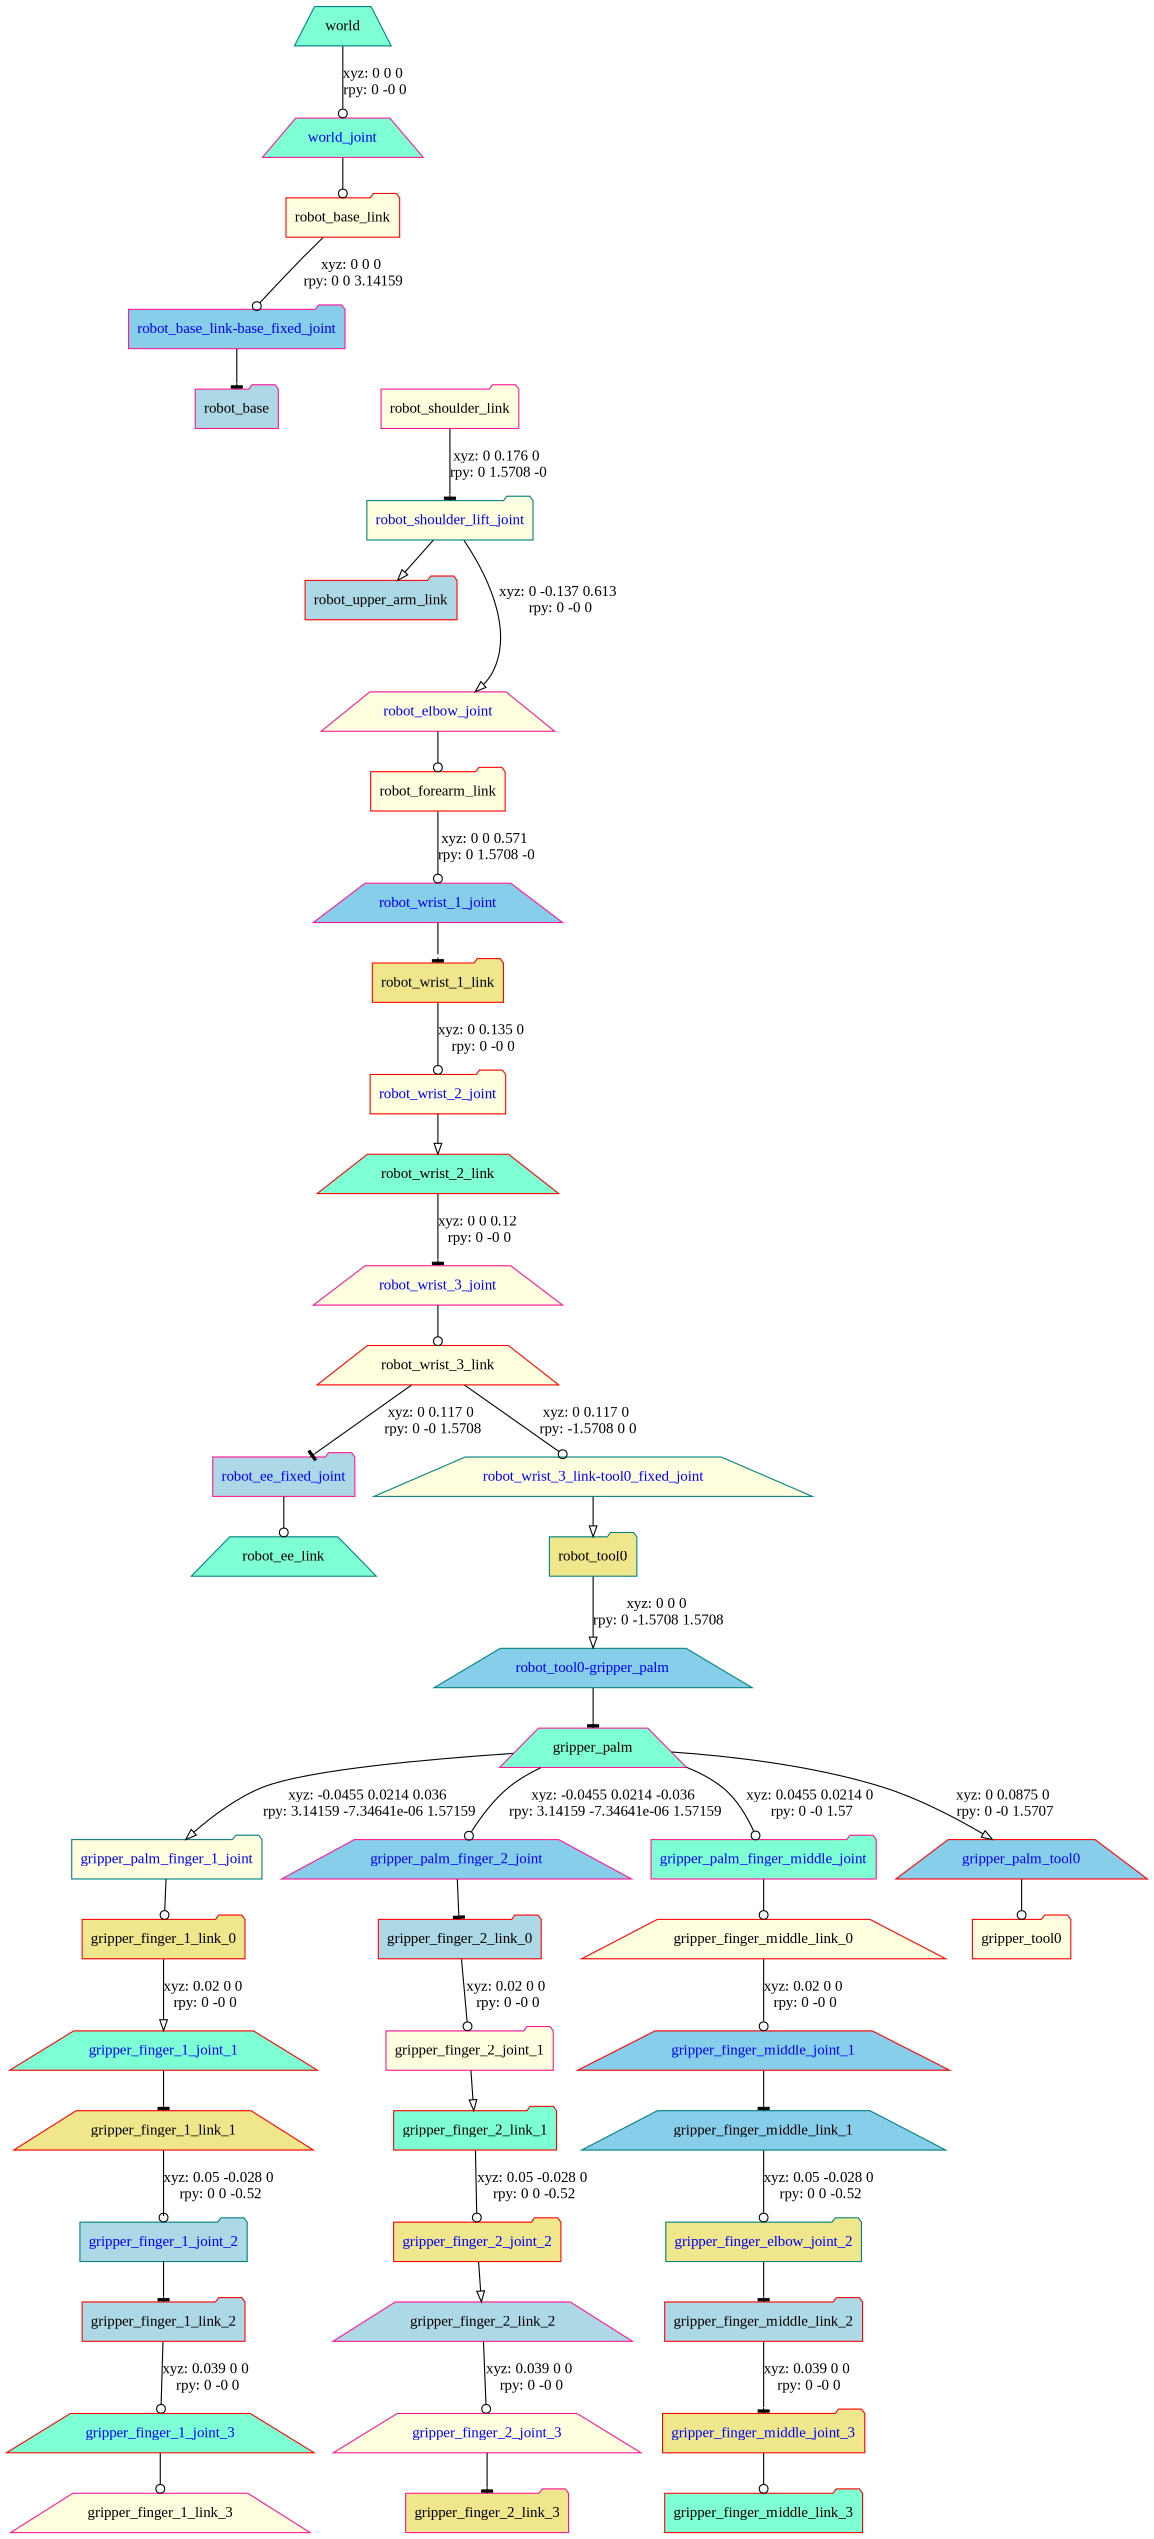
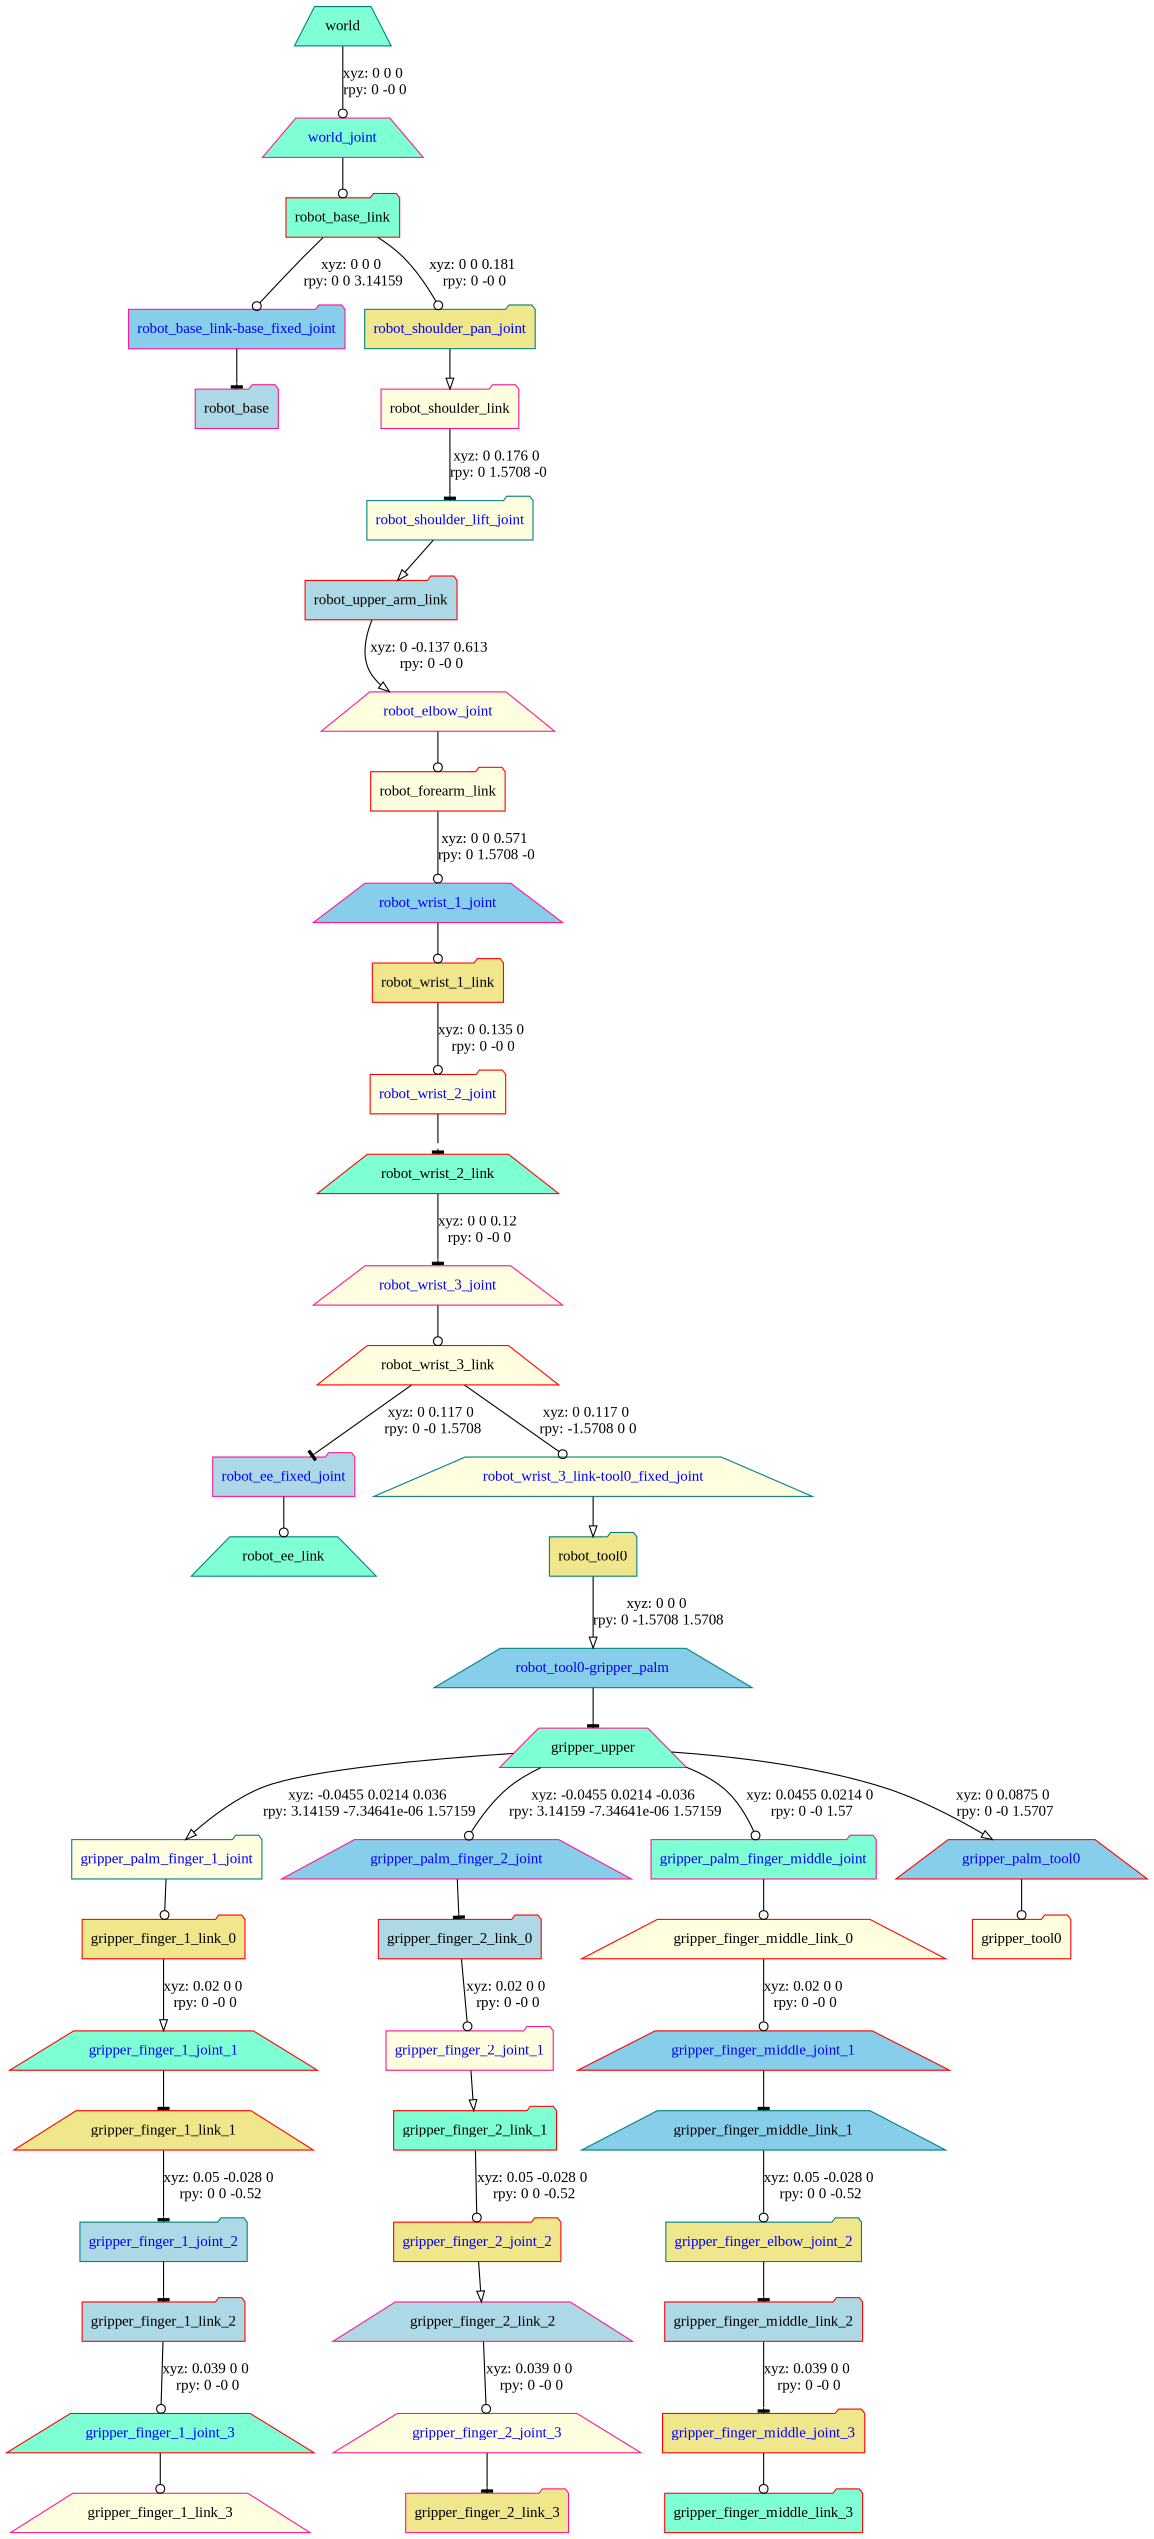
(343, 218) -> (343, 218)
none -> (450, 329)
(497, 611) -> (365, 654)
(438, 938) -> (438, 938)
(438, 1129) -> (438, 1129)
(593, 1748) -> (593, 1748)
(470, 2051) -> (470, 2051)
(164, 2183) -> (164, 2183)
